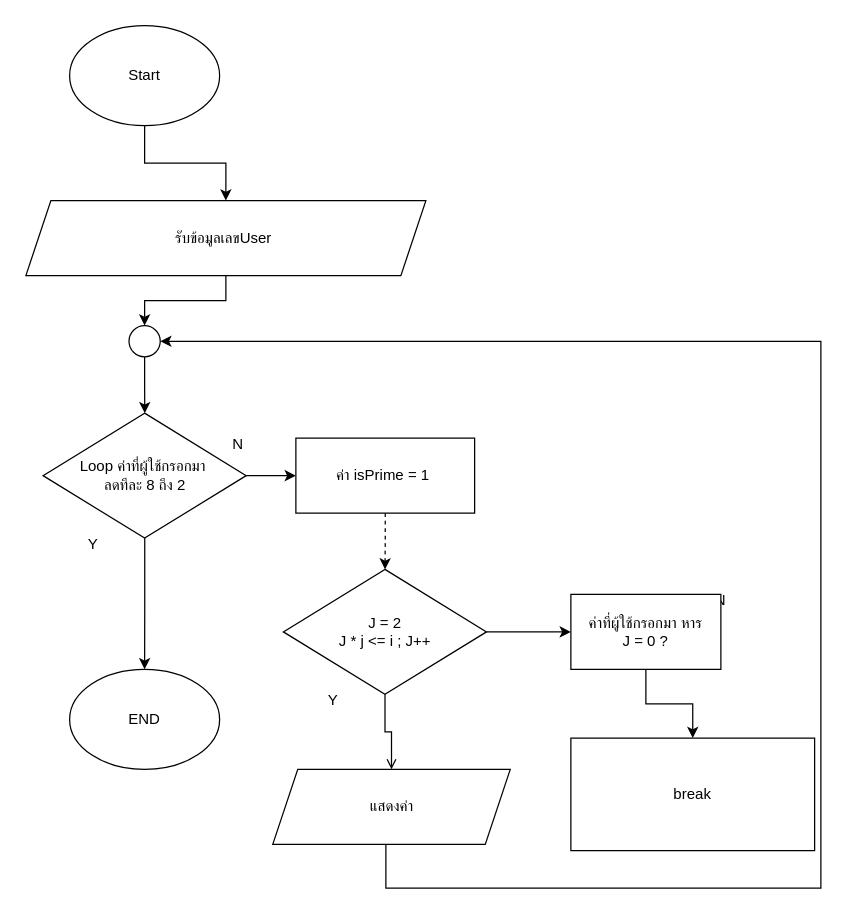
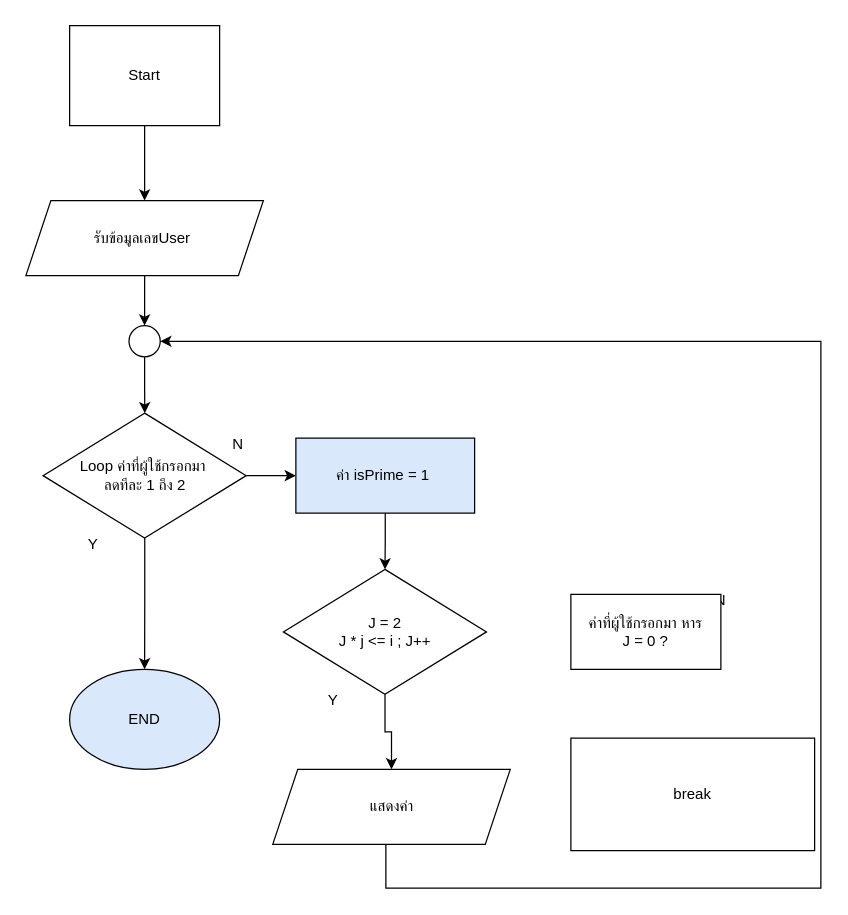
(144, 76) -> (144, 76)
(226, 238) -> (144, 238)
(145, 476) -> (145, 476)
(385, 476) -> (385, 476)
(385, 537) -> (385, 537)
(524, 632) -> none
(665, 704) -> none
(144, 719) -> (144, 719)
(391, 761) -> (391, 759)
